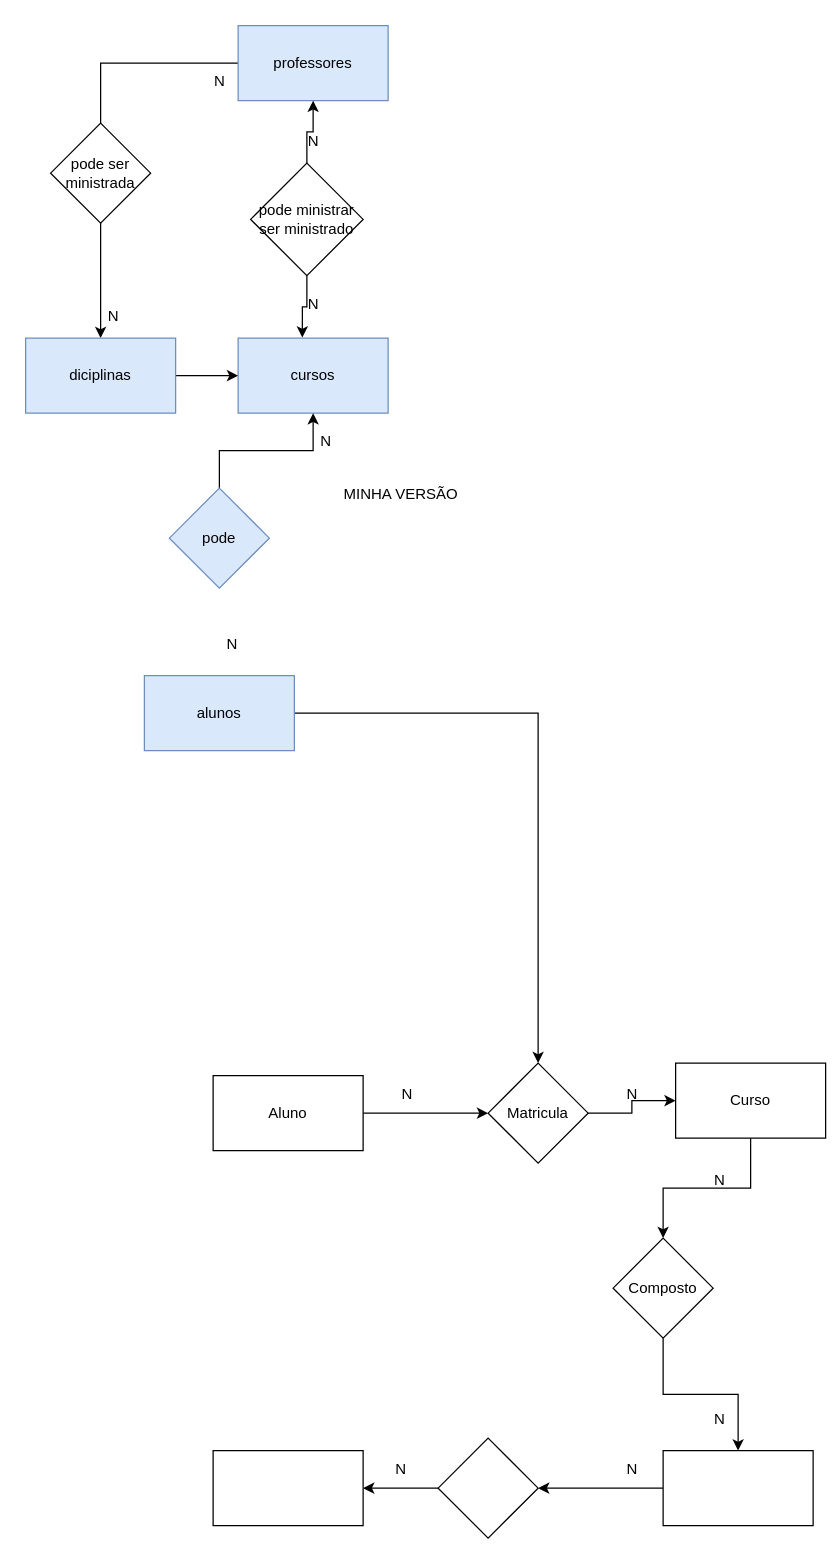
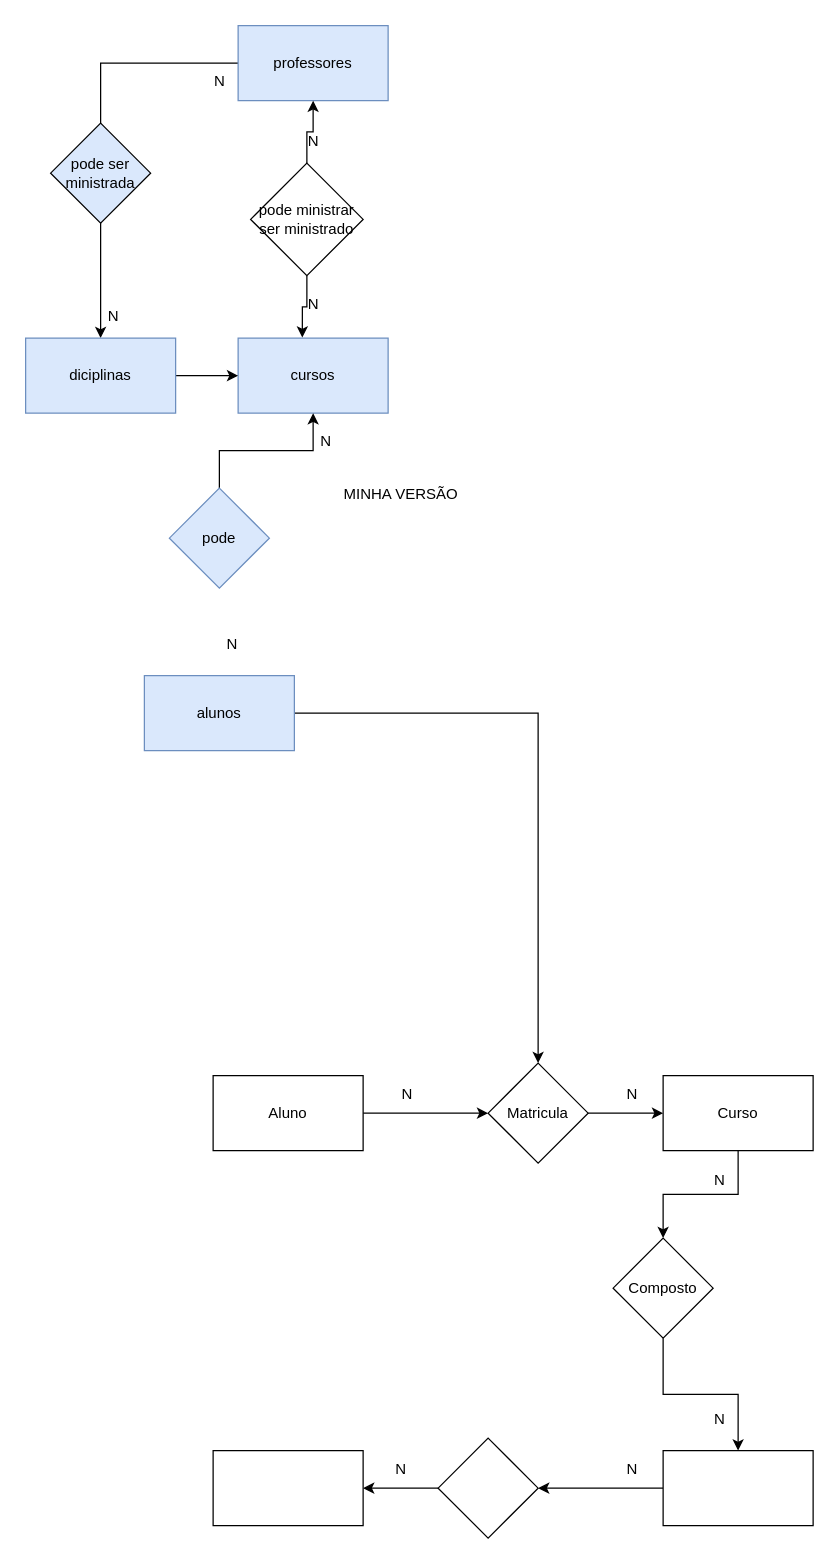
(101, 173) -> (101, 173)
(751, 1101) -> (738, 1113)
